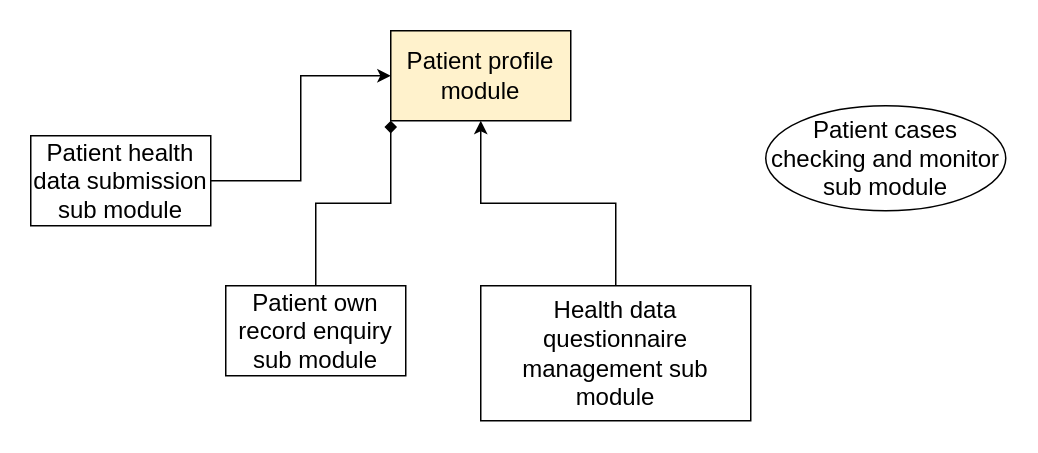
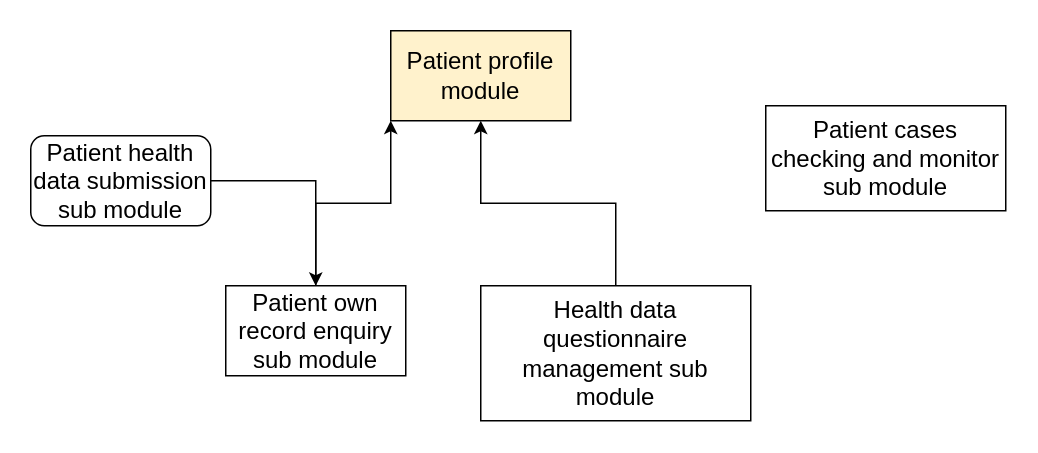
(301, 90) -> (316, 182)
(391, 133) -> (391, 132)
(886, 158) -> (886, 158)
(121, 181) -> (121, 181)
